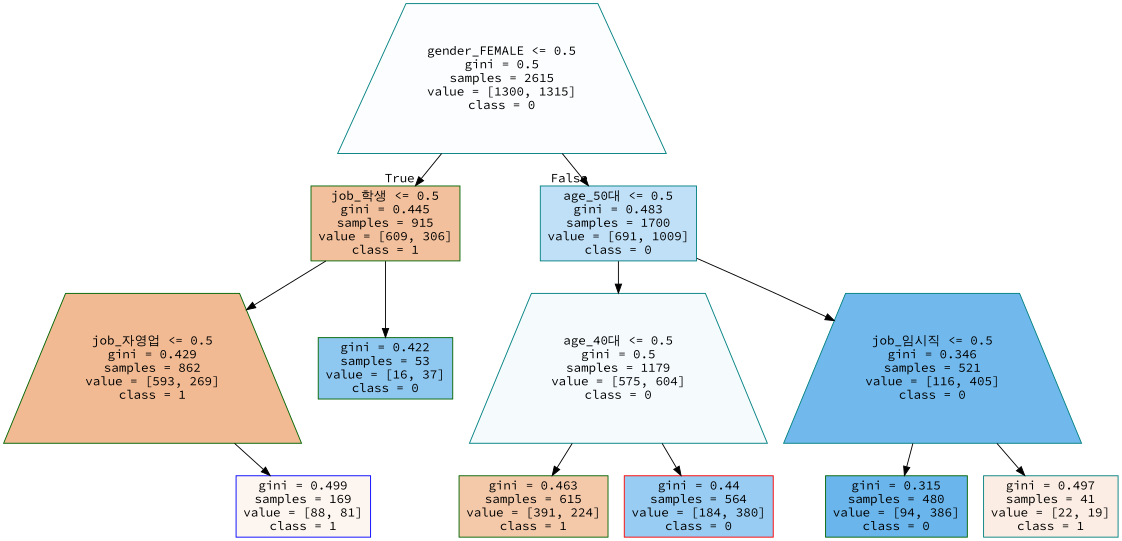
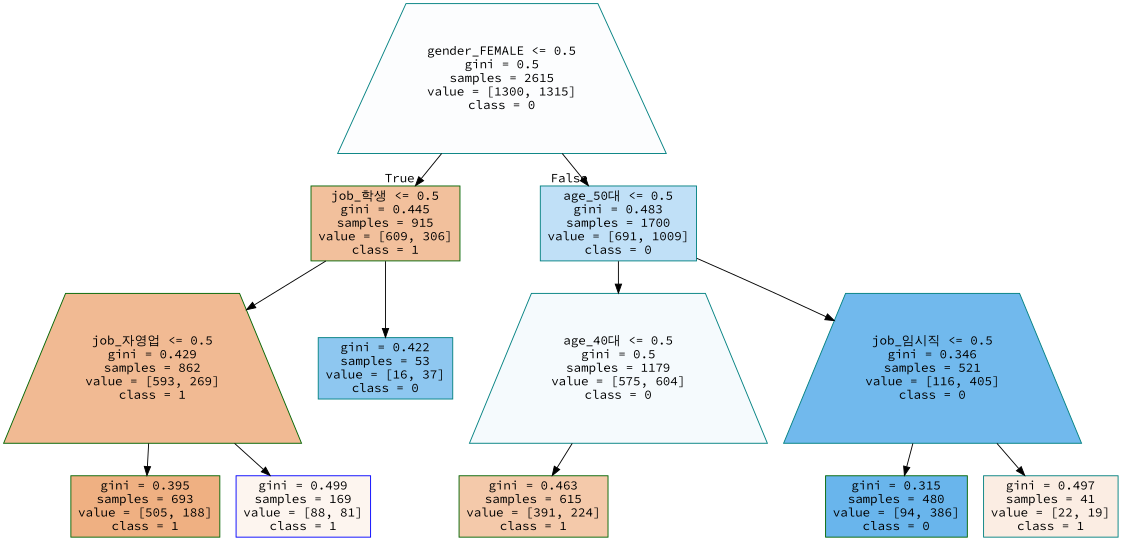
(385, 368) -> (385, 368)
none -> (145, 506)
(699, 506) -> none
